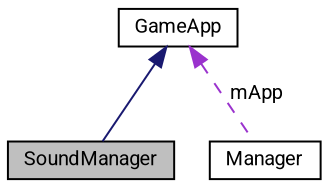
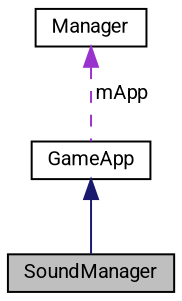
(227, 102) -> (91, 104)
